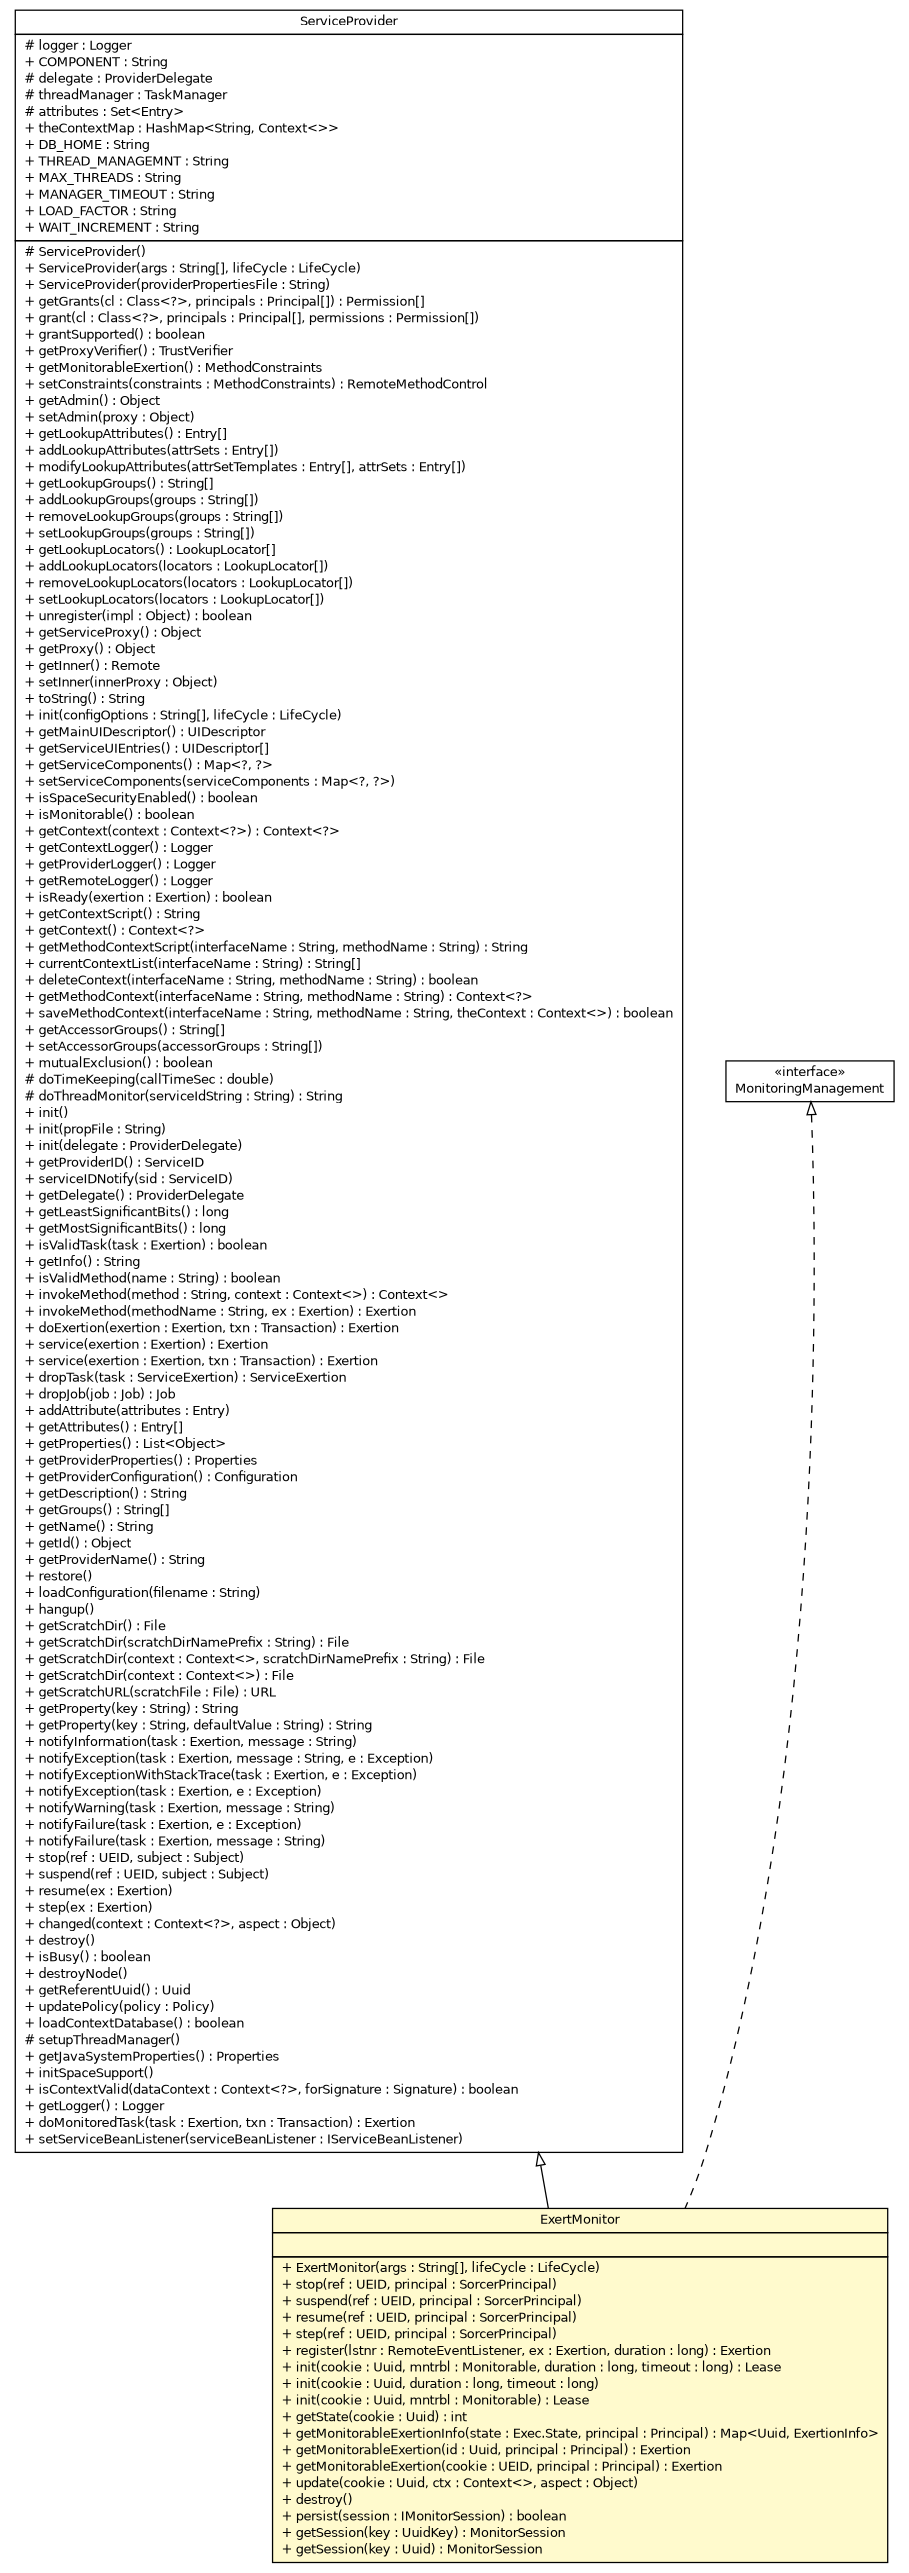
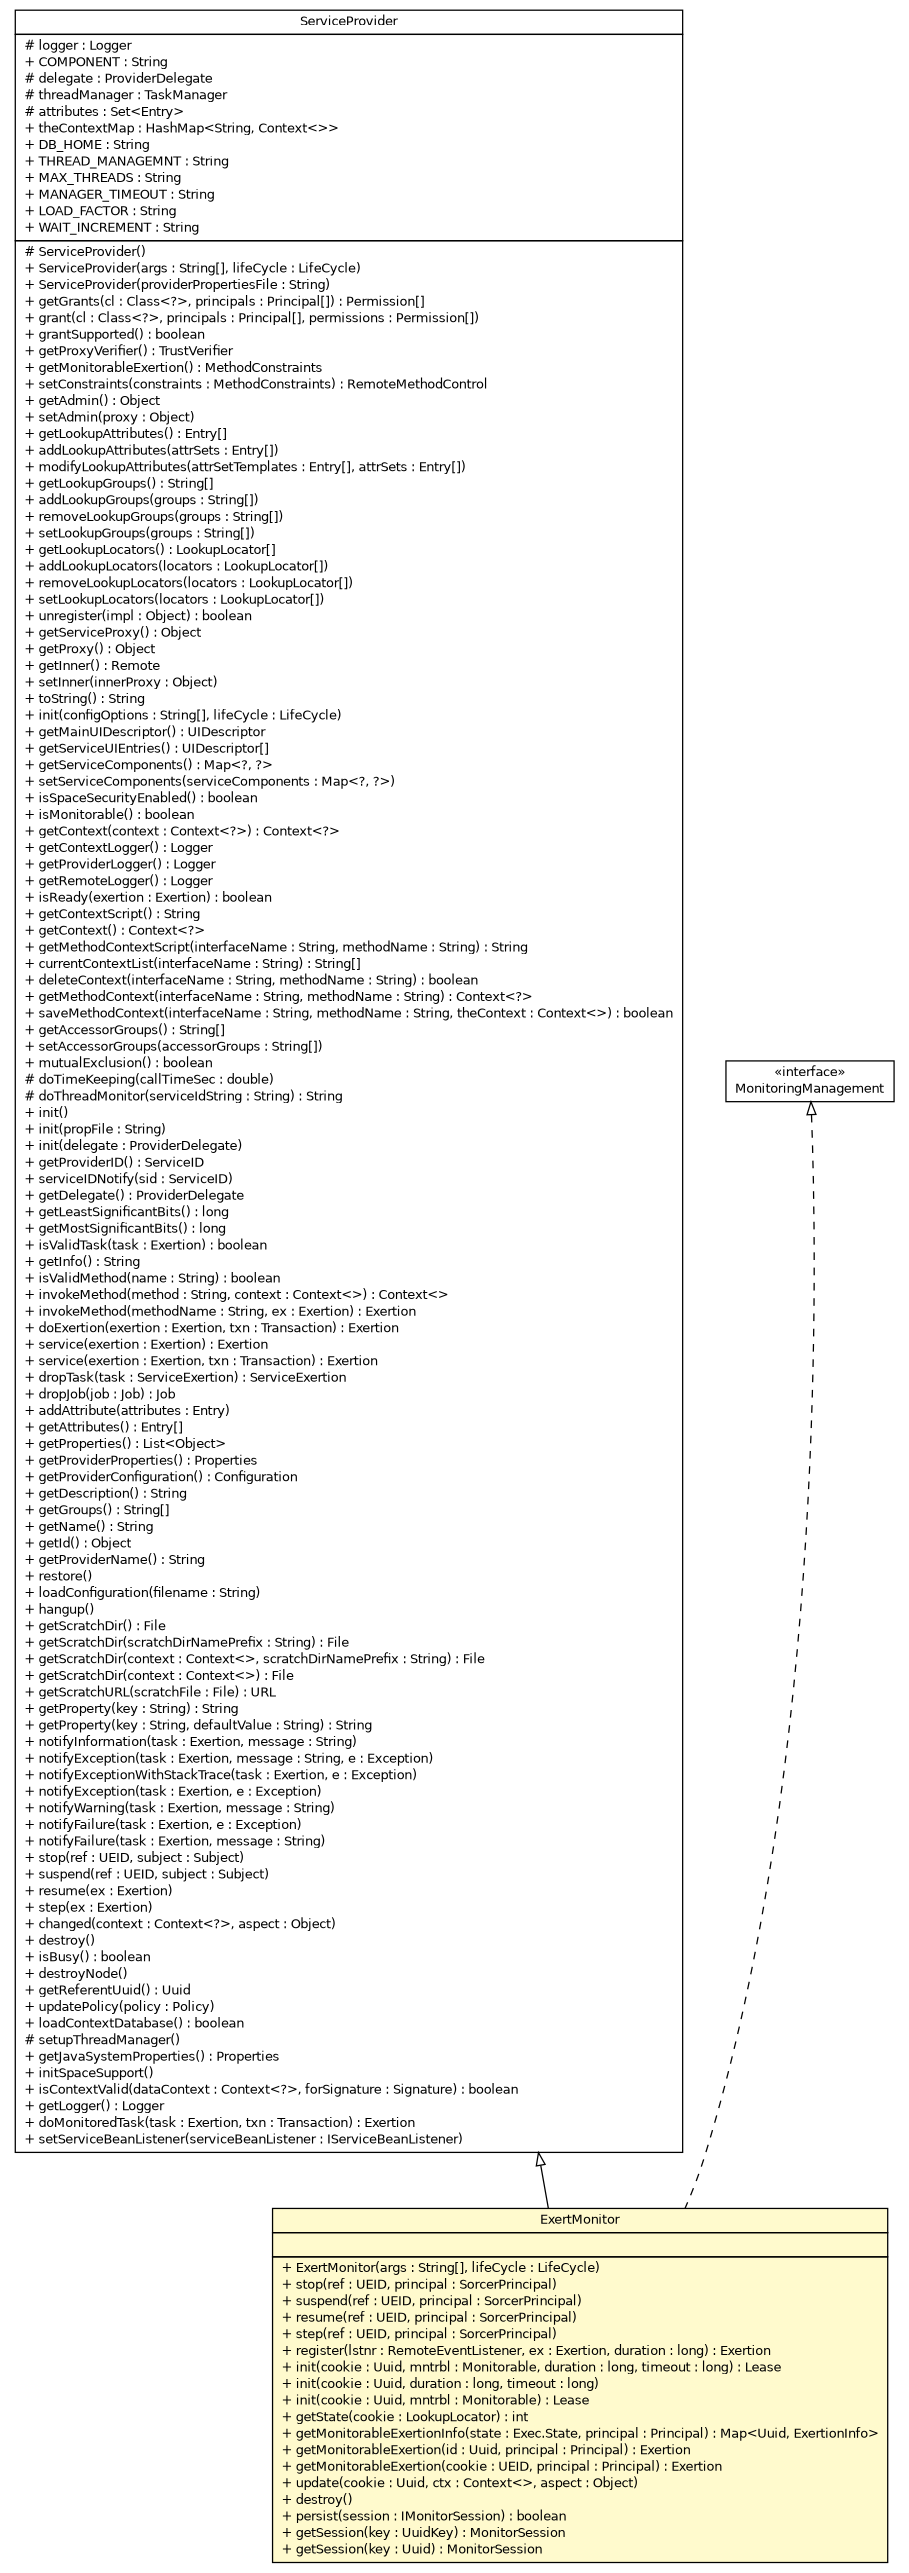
(374, 2417) -> (405, 2417)
